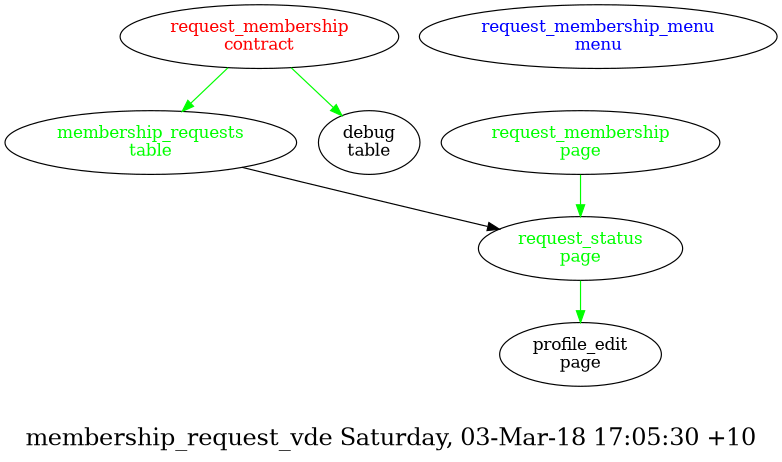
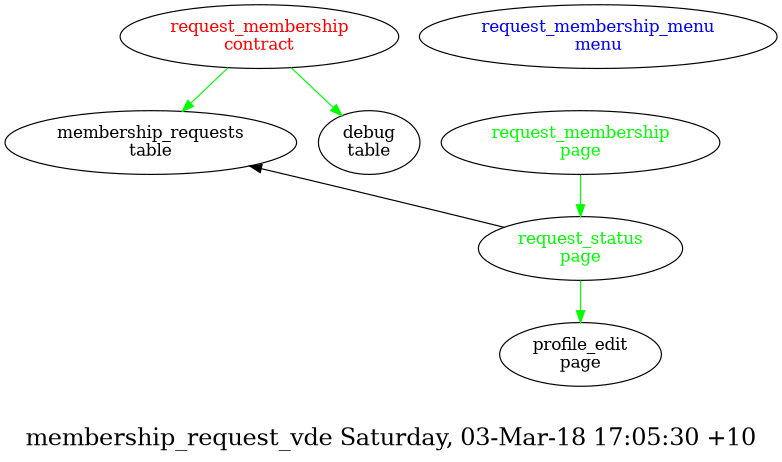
(151, 143) -> (151, 143)
(365, 197) -> (383, 198)
